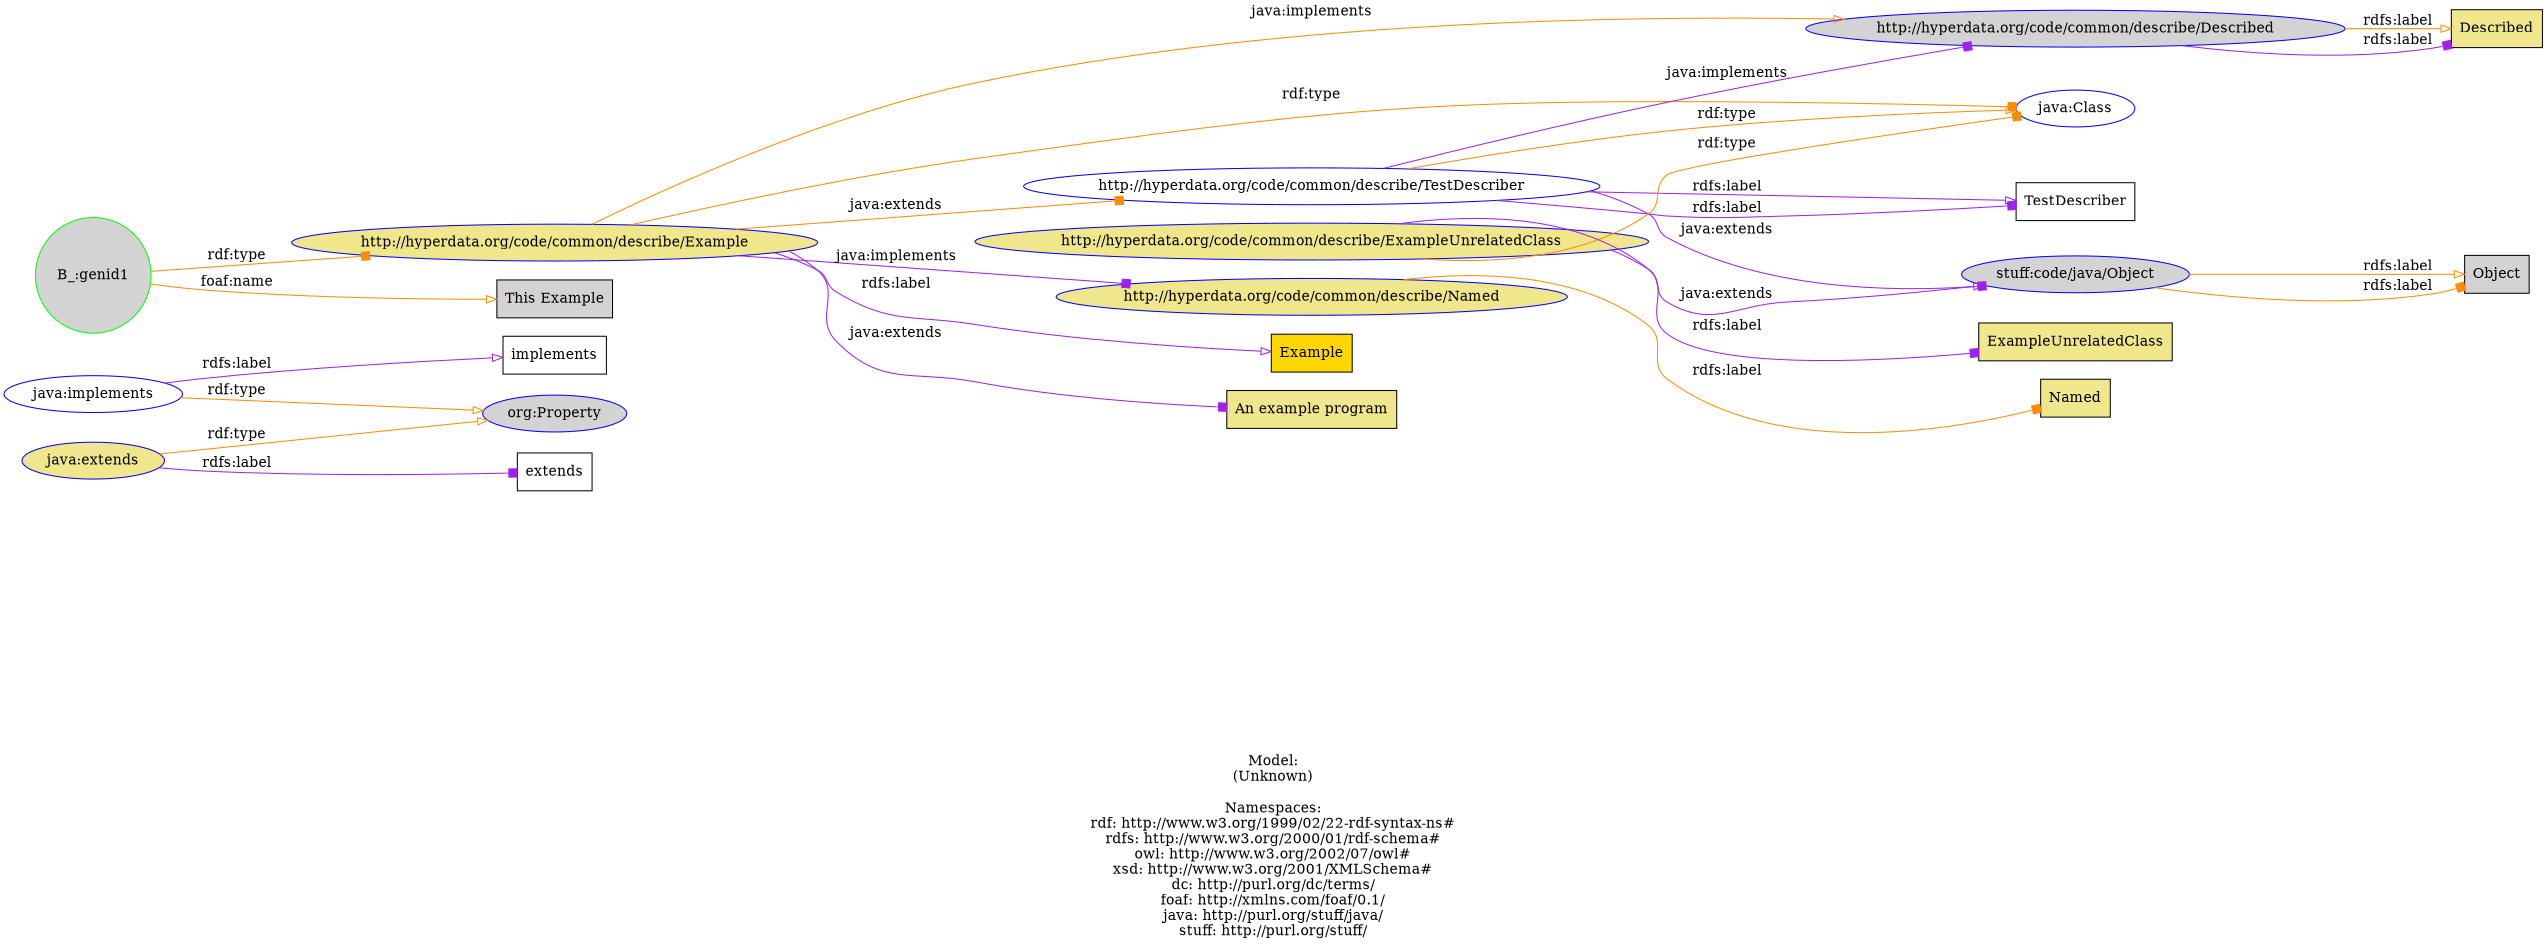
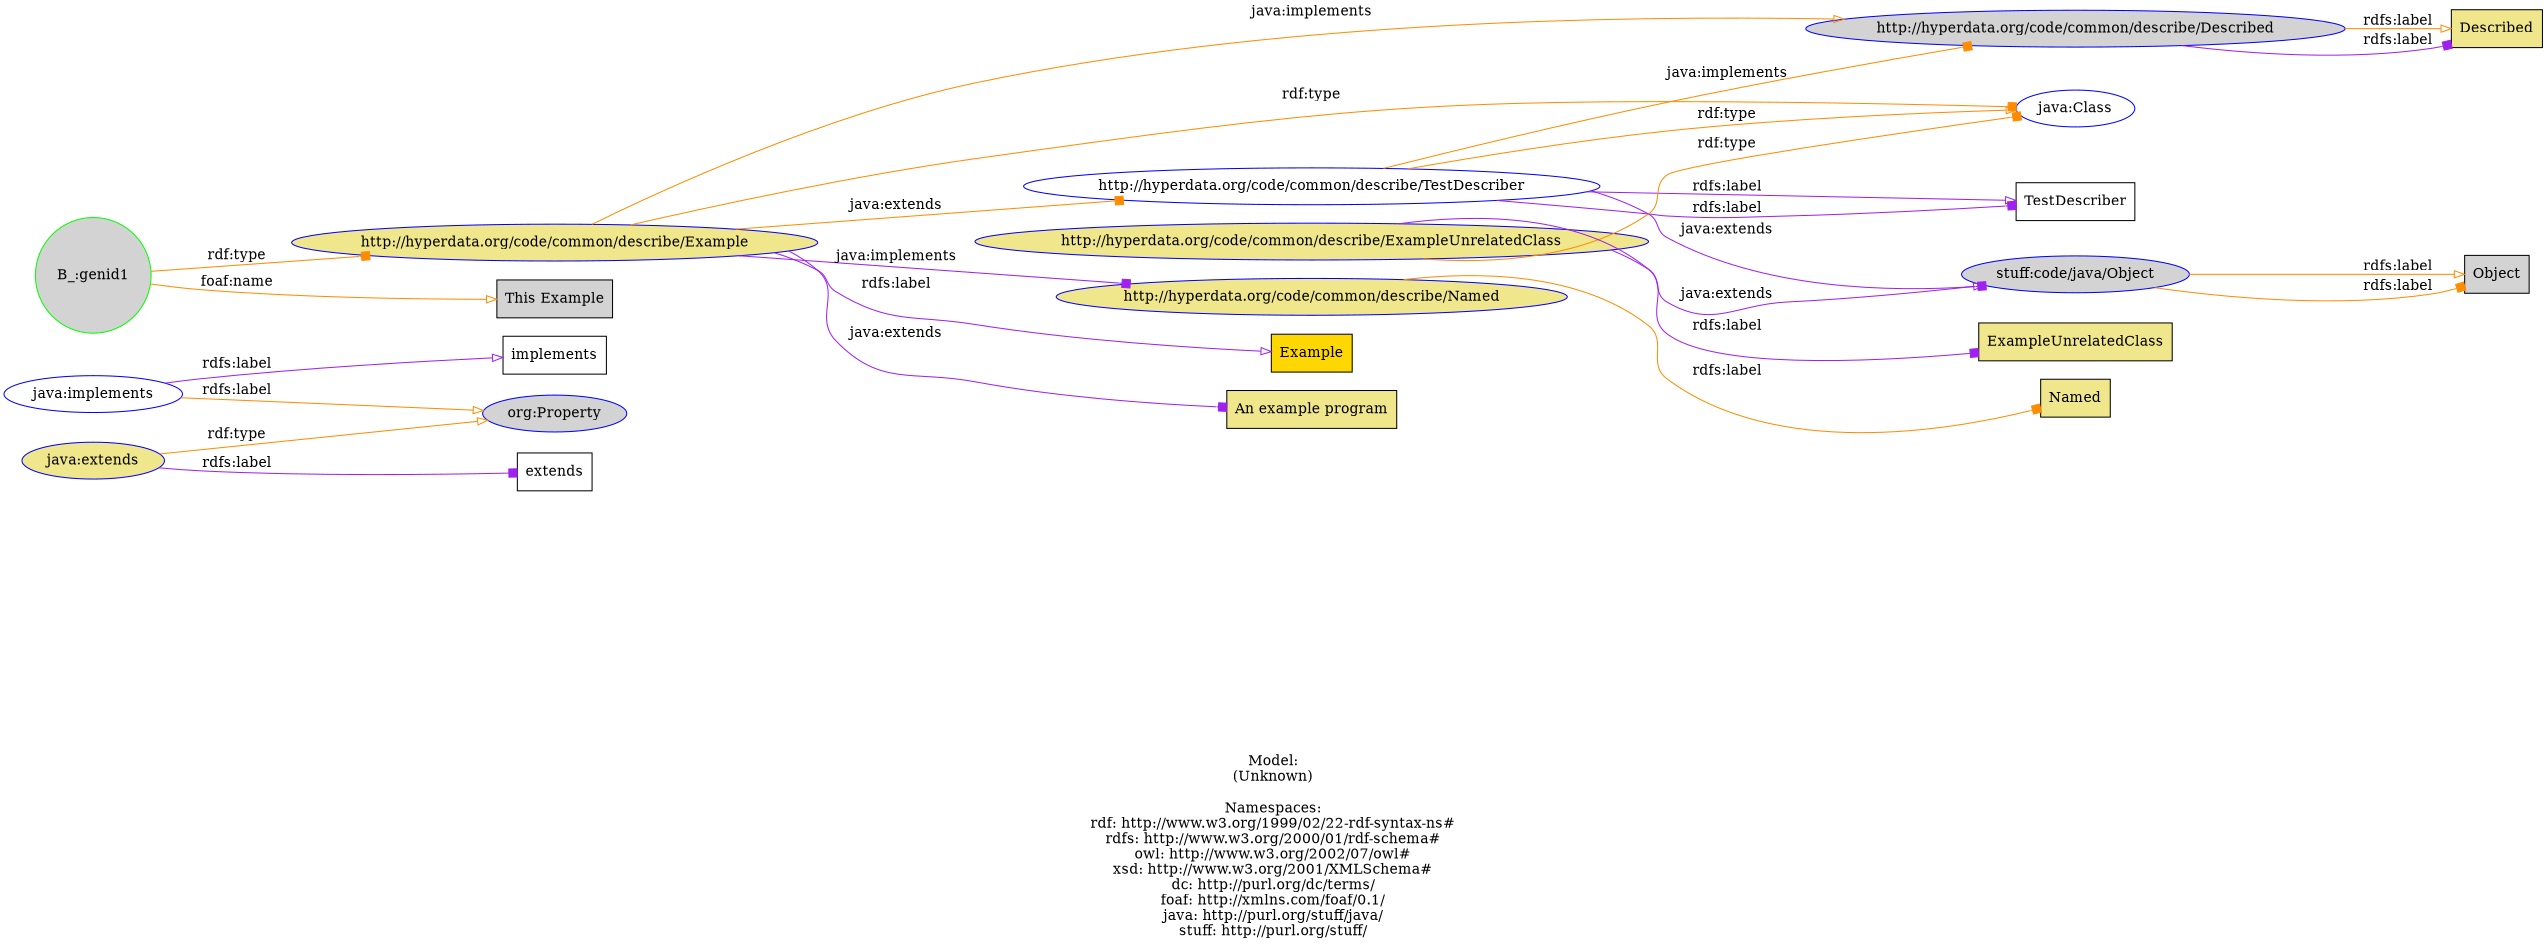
(1700, 96) -> (1700, 96)
(237, 391) -> (237, 391)
